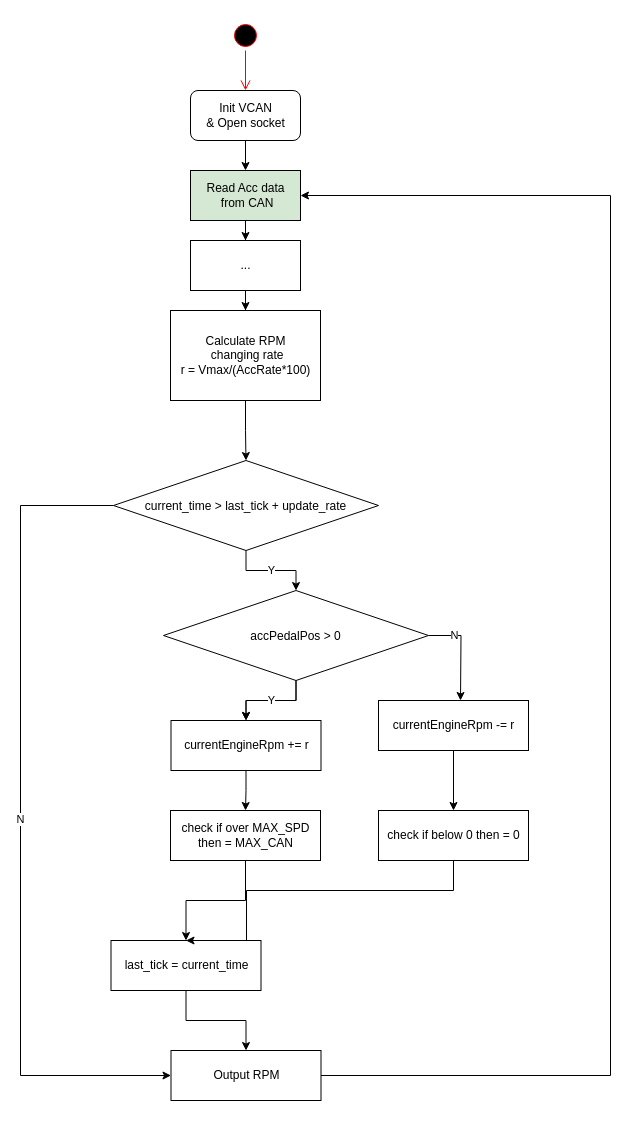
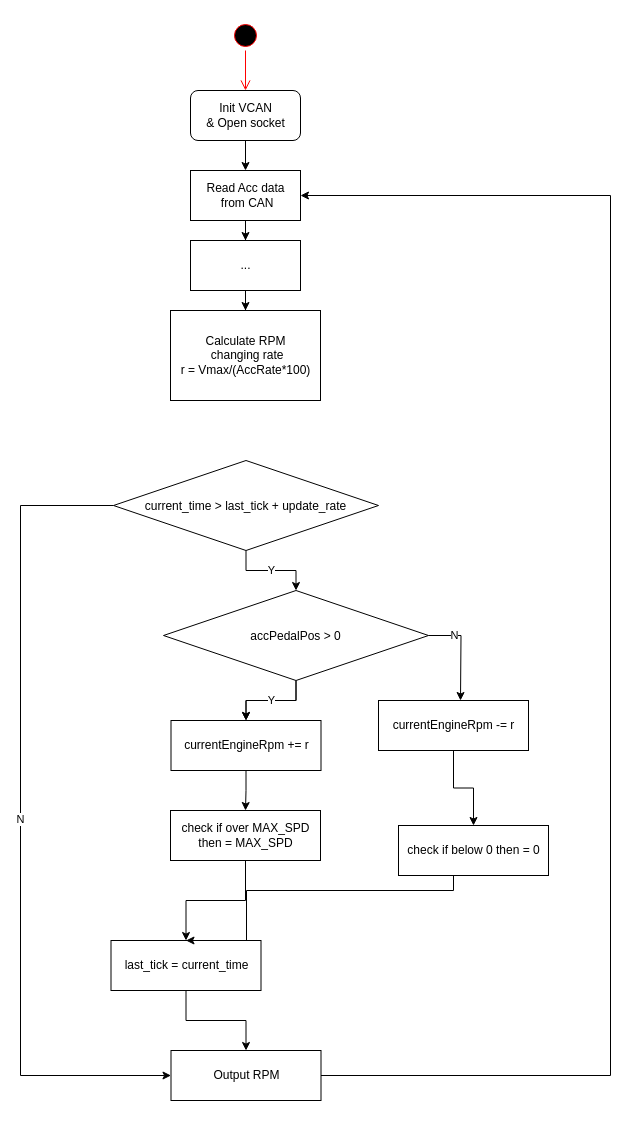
(246, 196) -> (246, 196)
(246, 427) -> none
(246, 836) -> (246, 836)
(454, 836) -> (474, 851)
